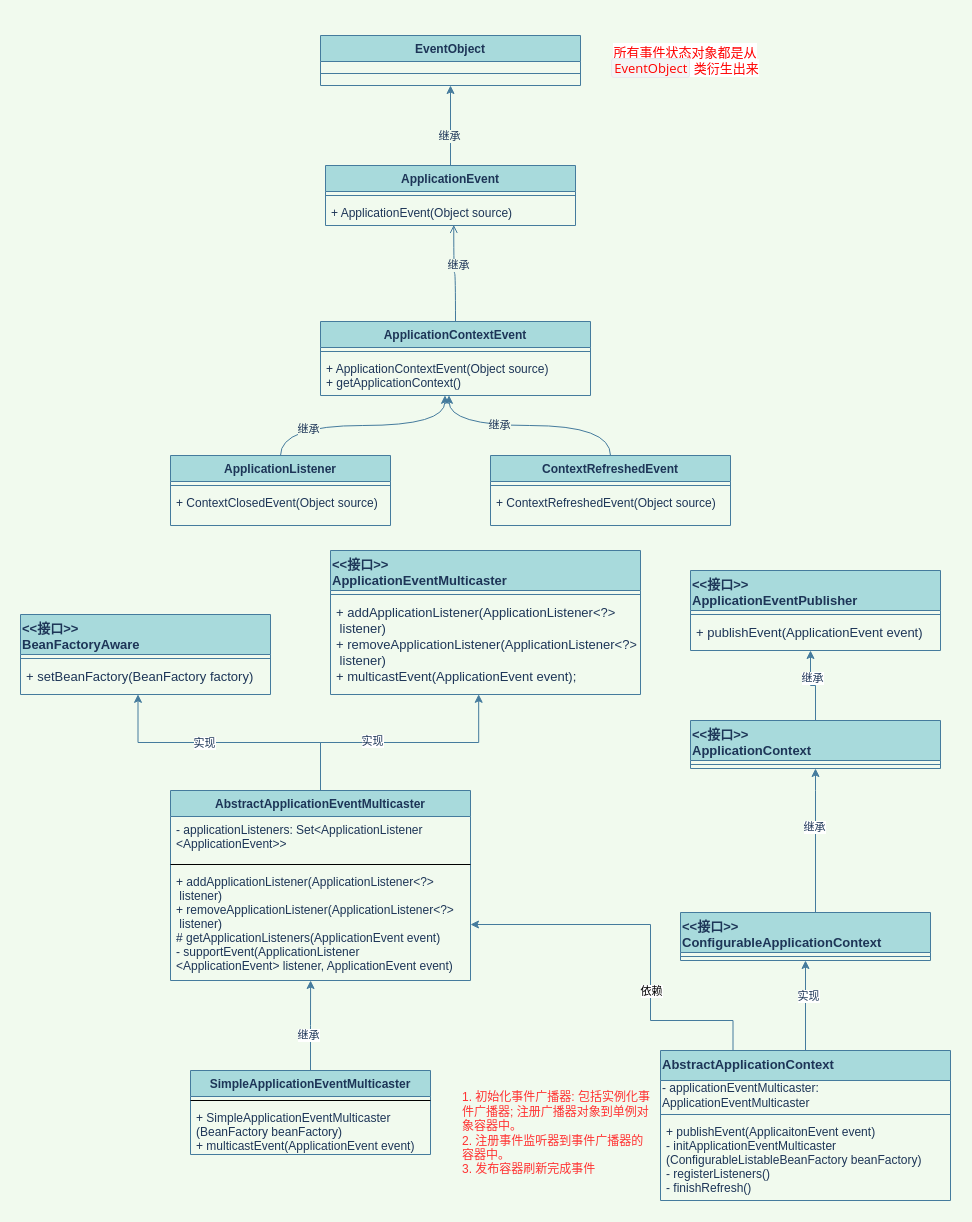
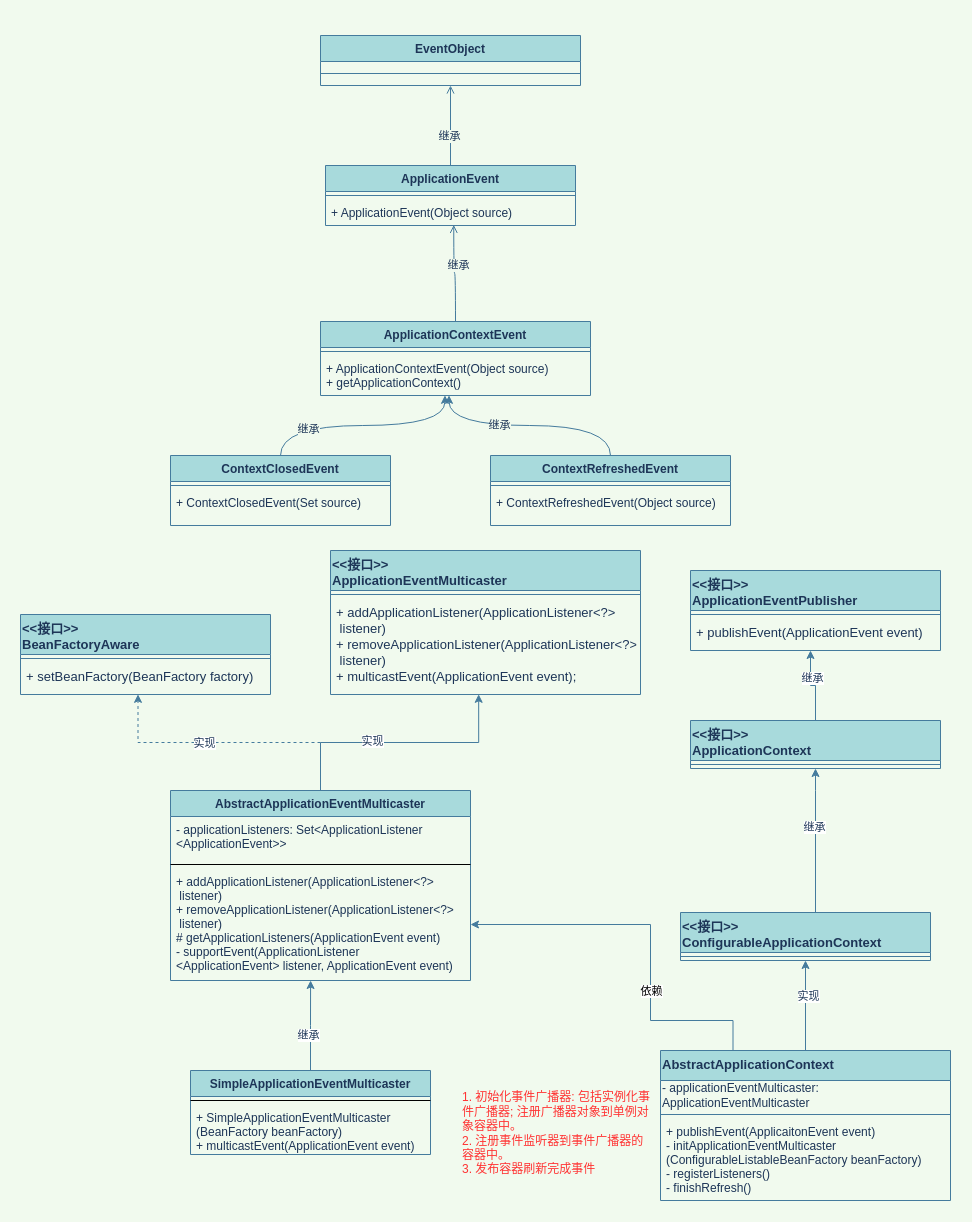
(686, 61) -> none
(451, 93) -> (451, 91)
(280, 469) -> (280, 469)
(290, 503) -> (280, 503)
(268, 743) -> (268, 743)
